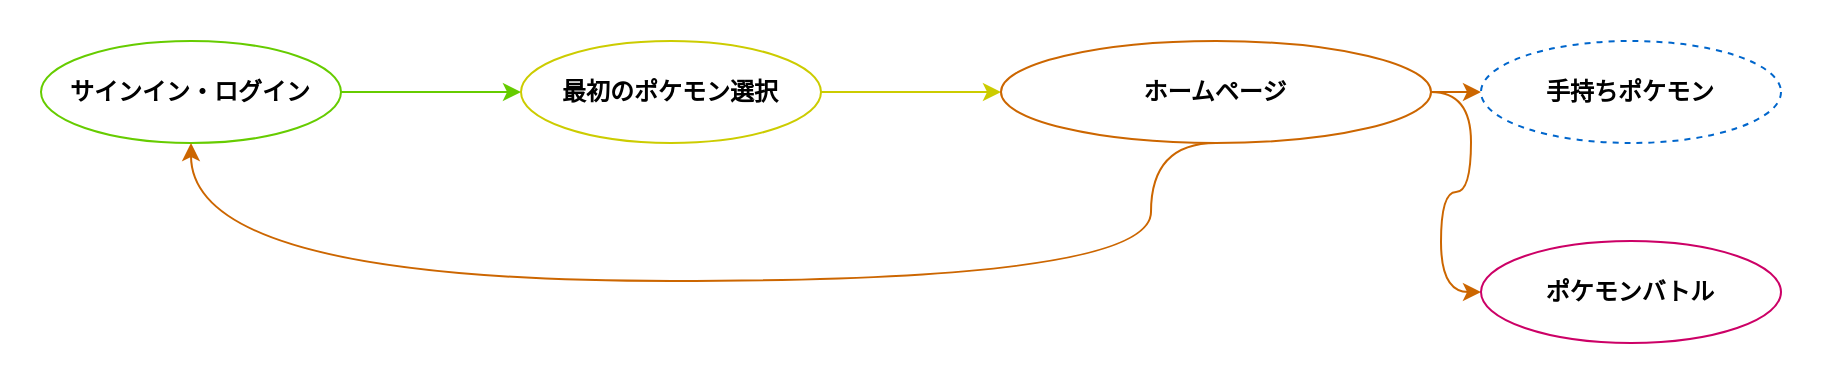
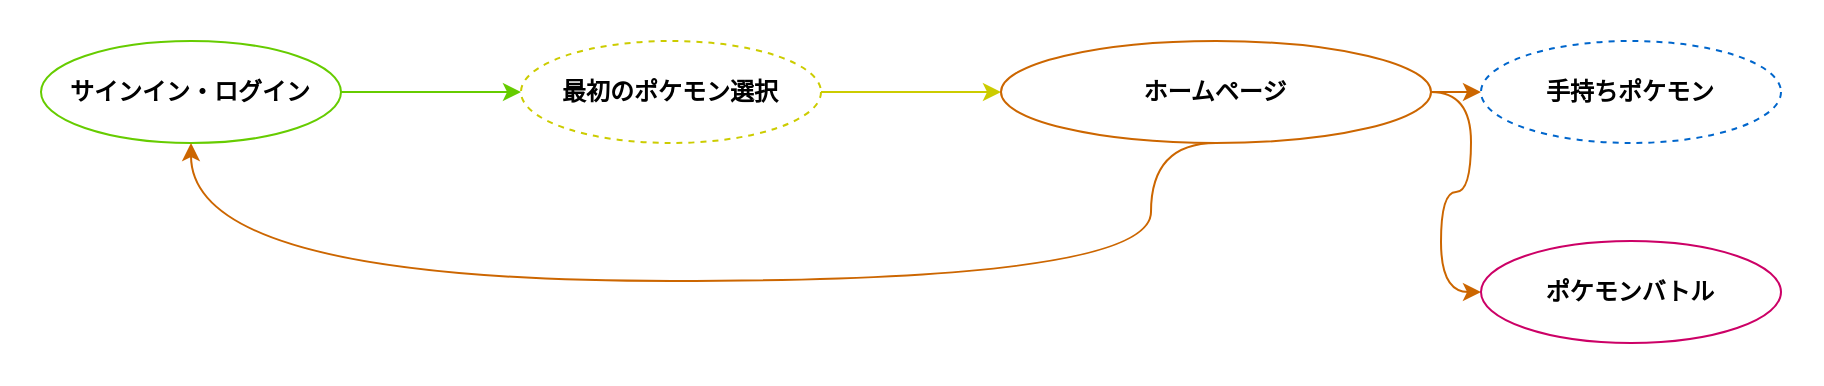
(671, 92) -> (671, 92)
